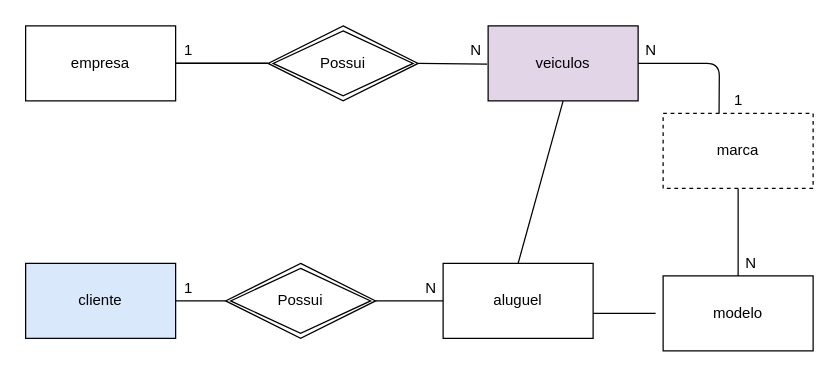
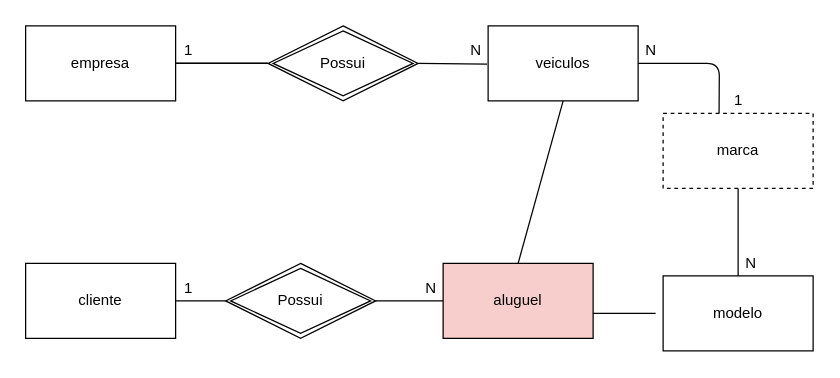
(563, 63) -> (563, 63)
(101, 301) -> (101, 301)
(518, 301) -> (518, 301)
